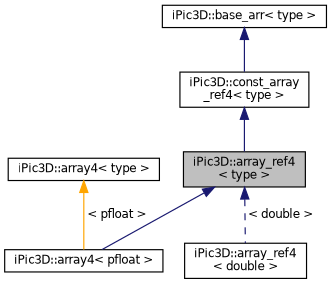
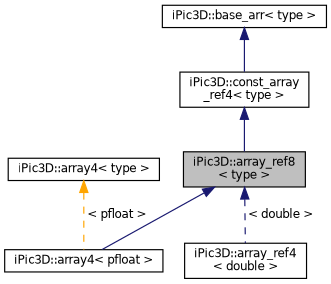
(244, 169) -> (244, 169)
(84, 221) -> (84, 221)
